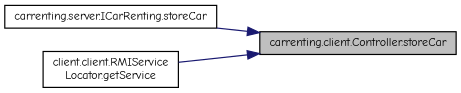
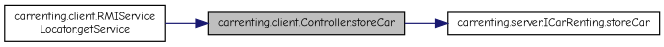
(232, 30) -> (420, 23)
(111, 69) -> (85, 23)
